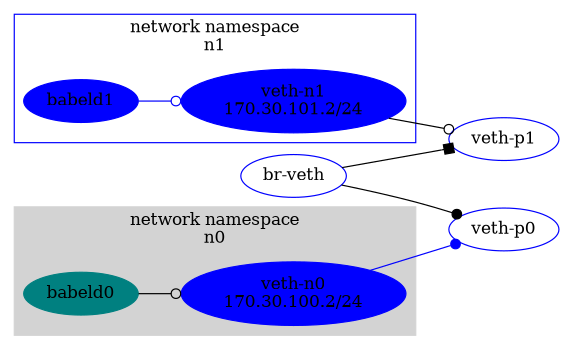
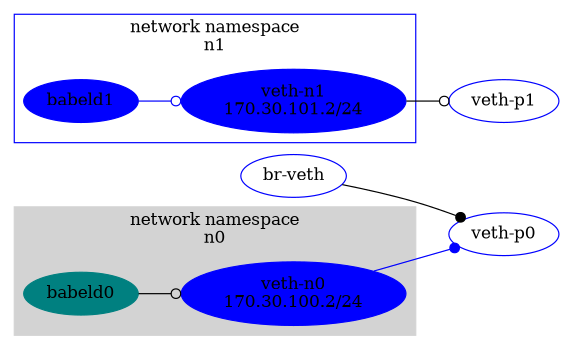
(392, 159) -> none
